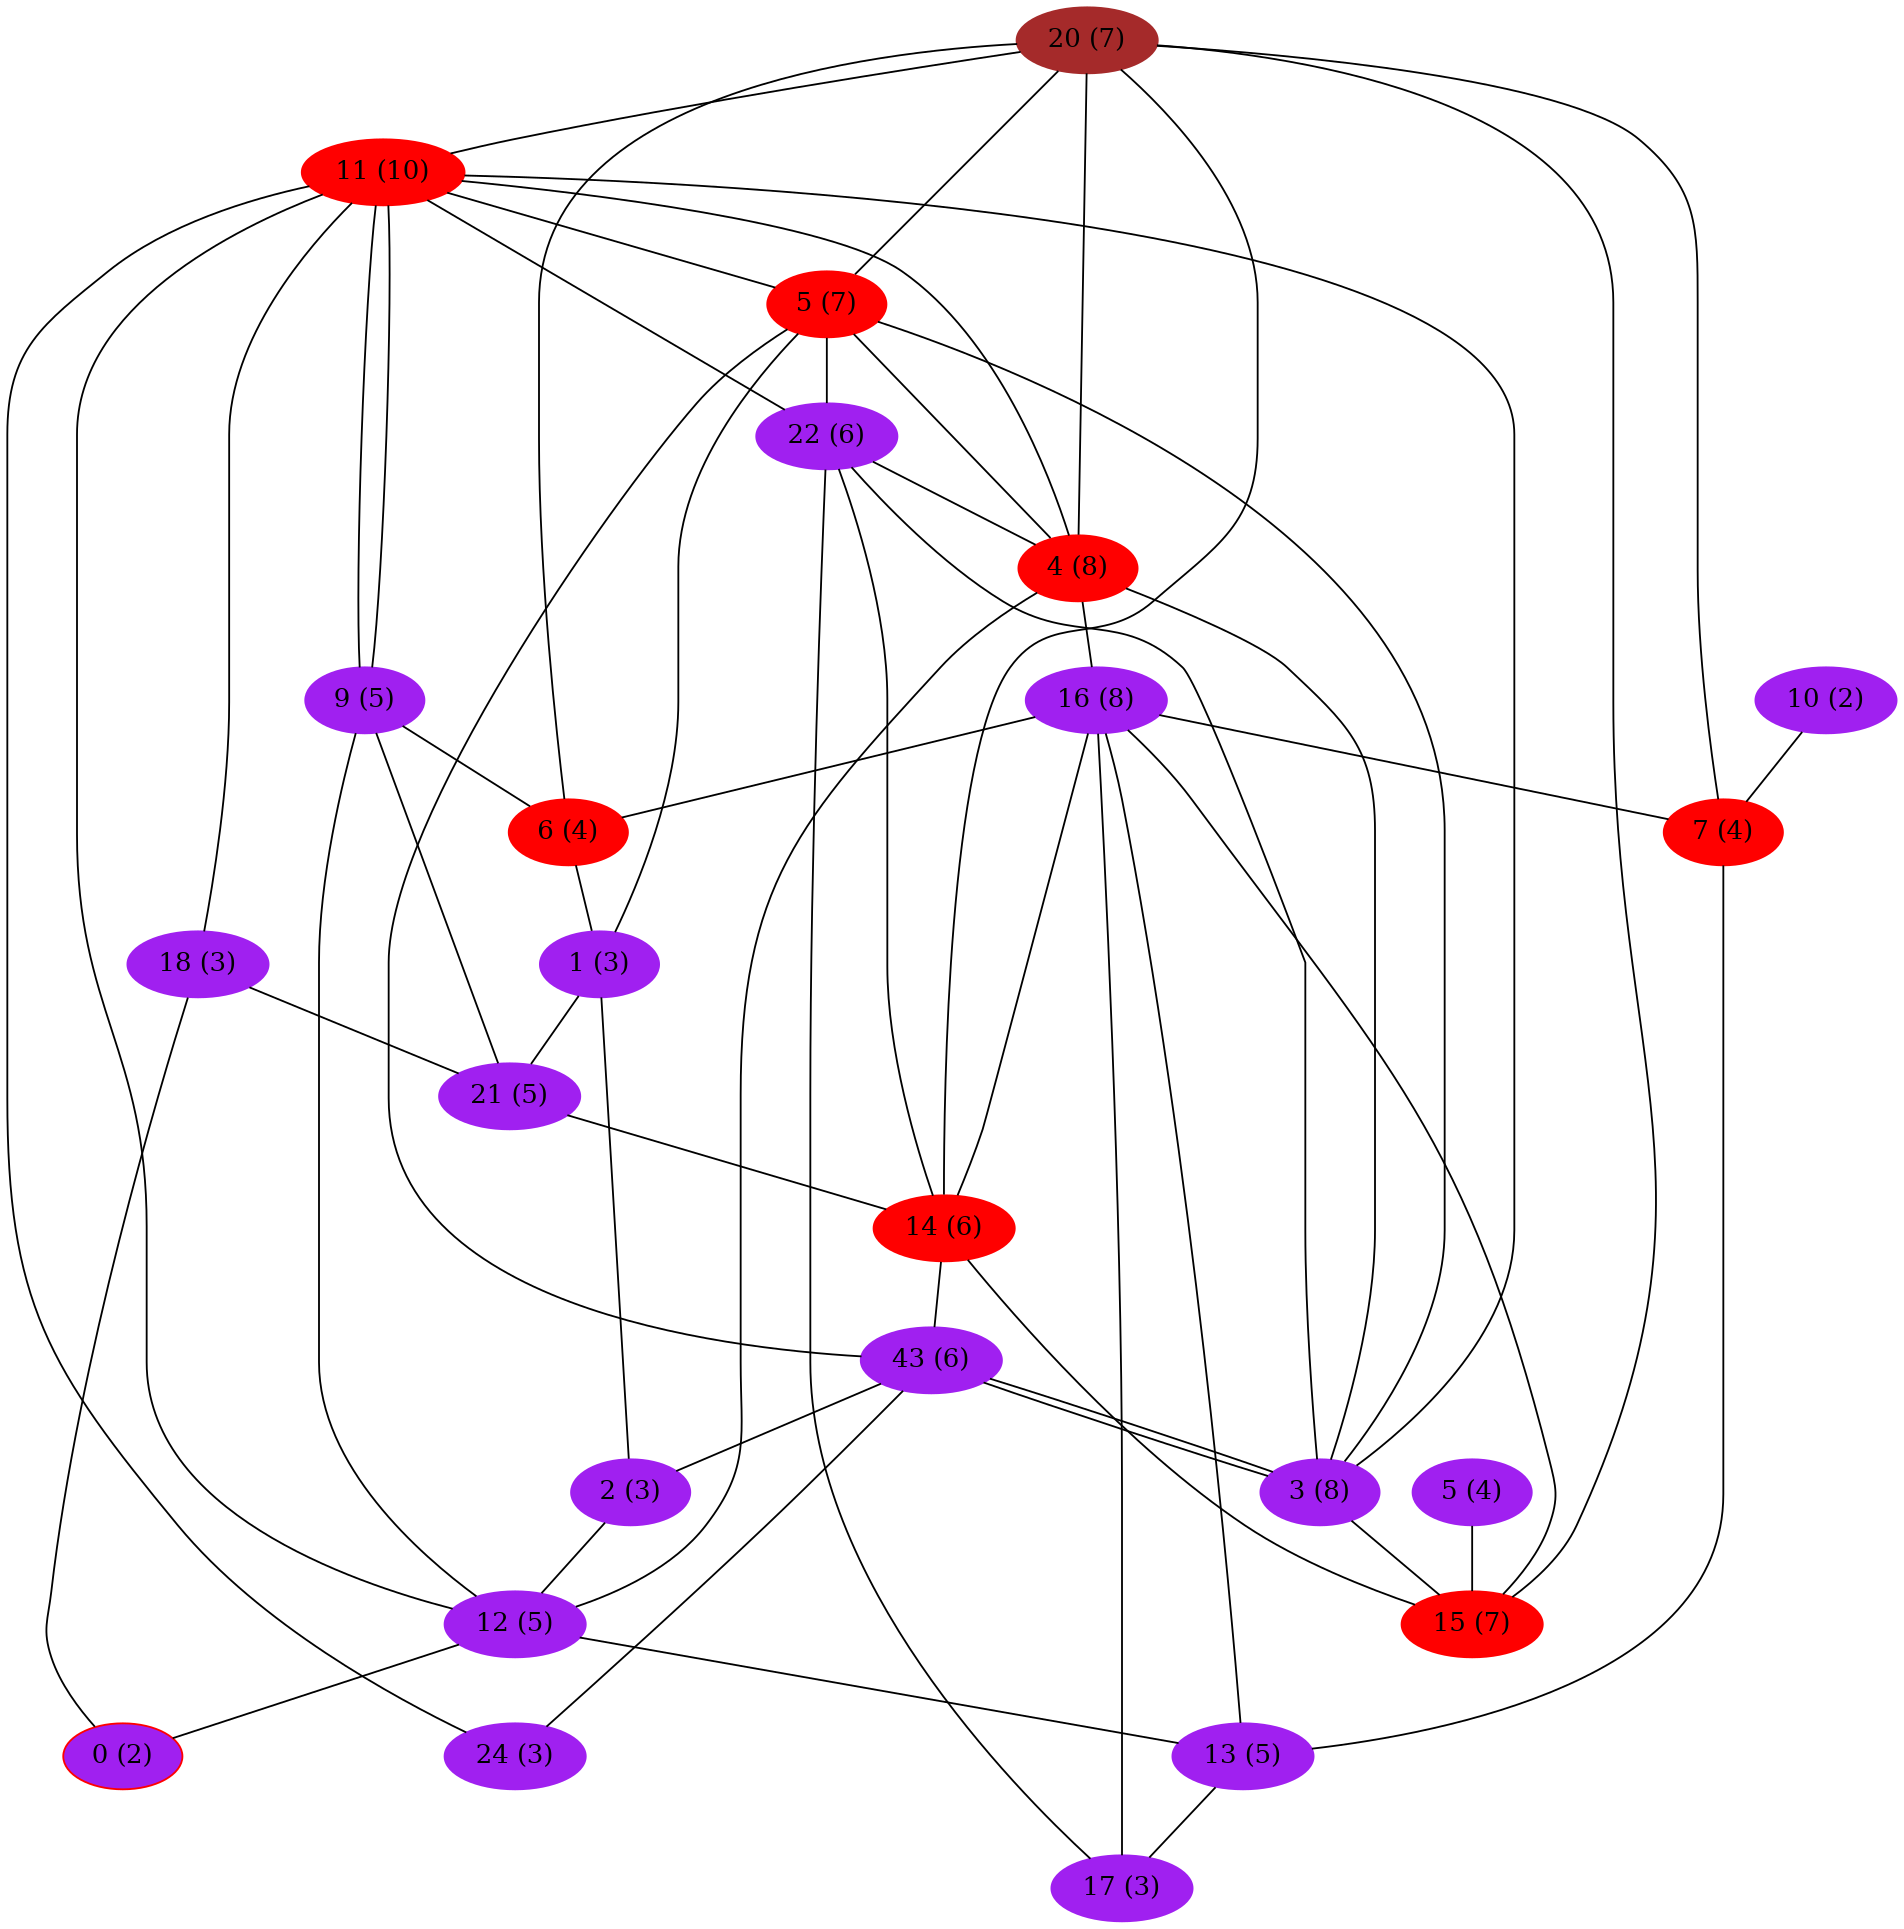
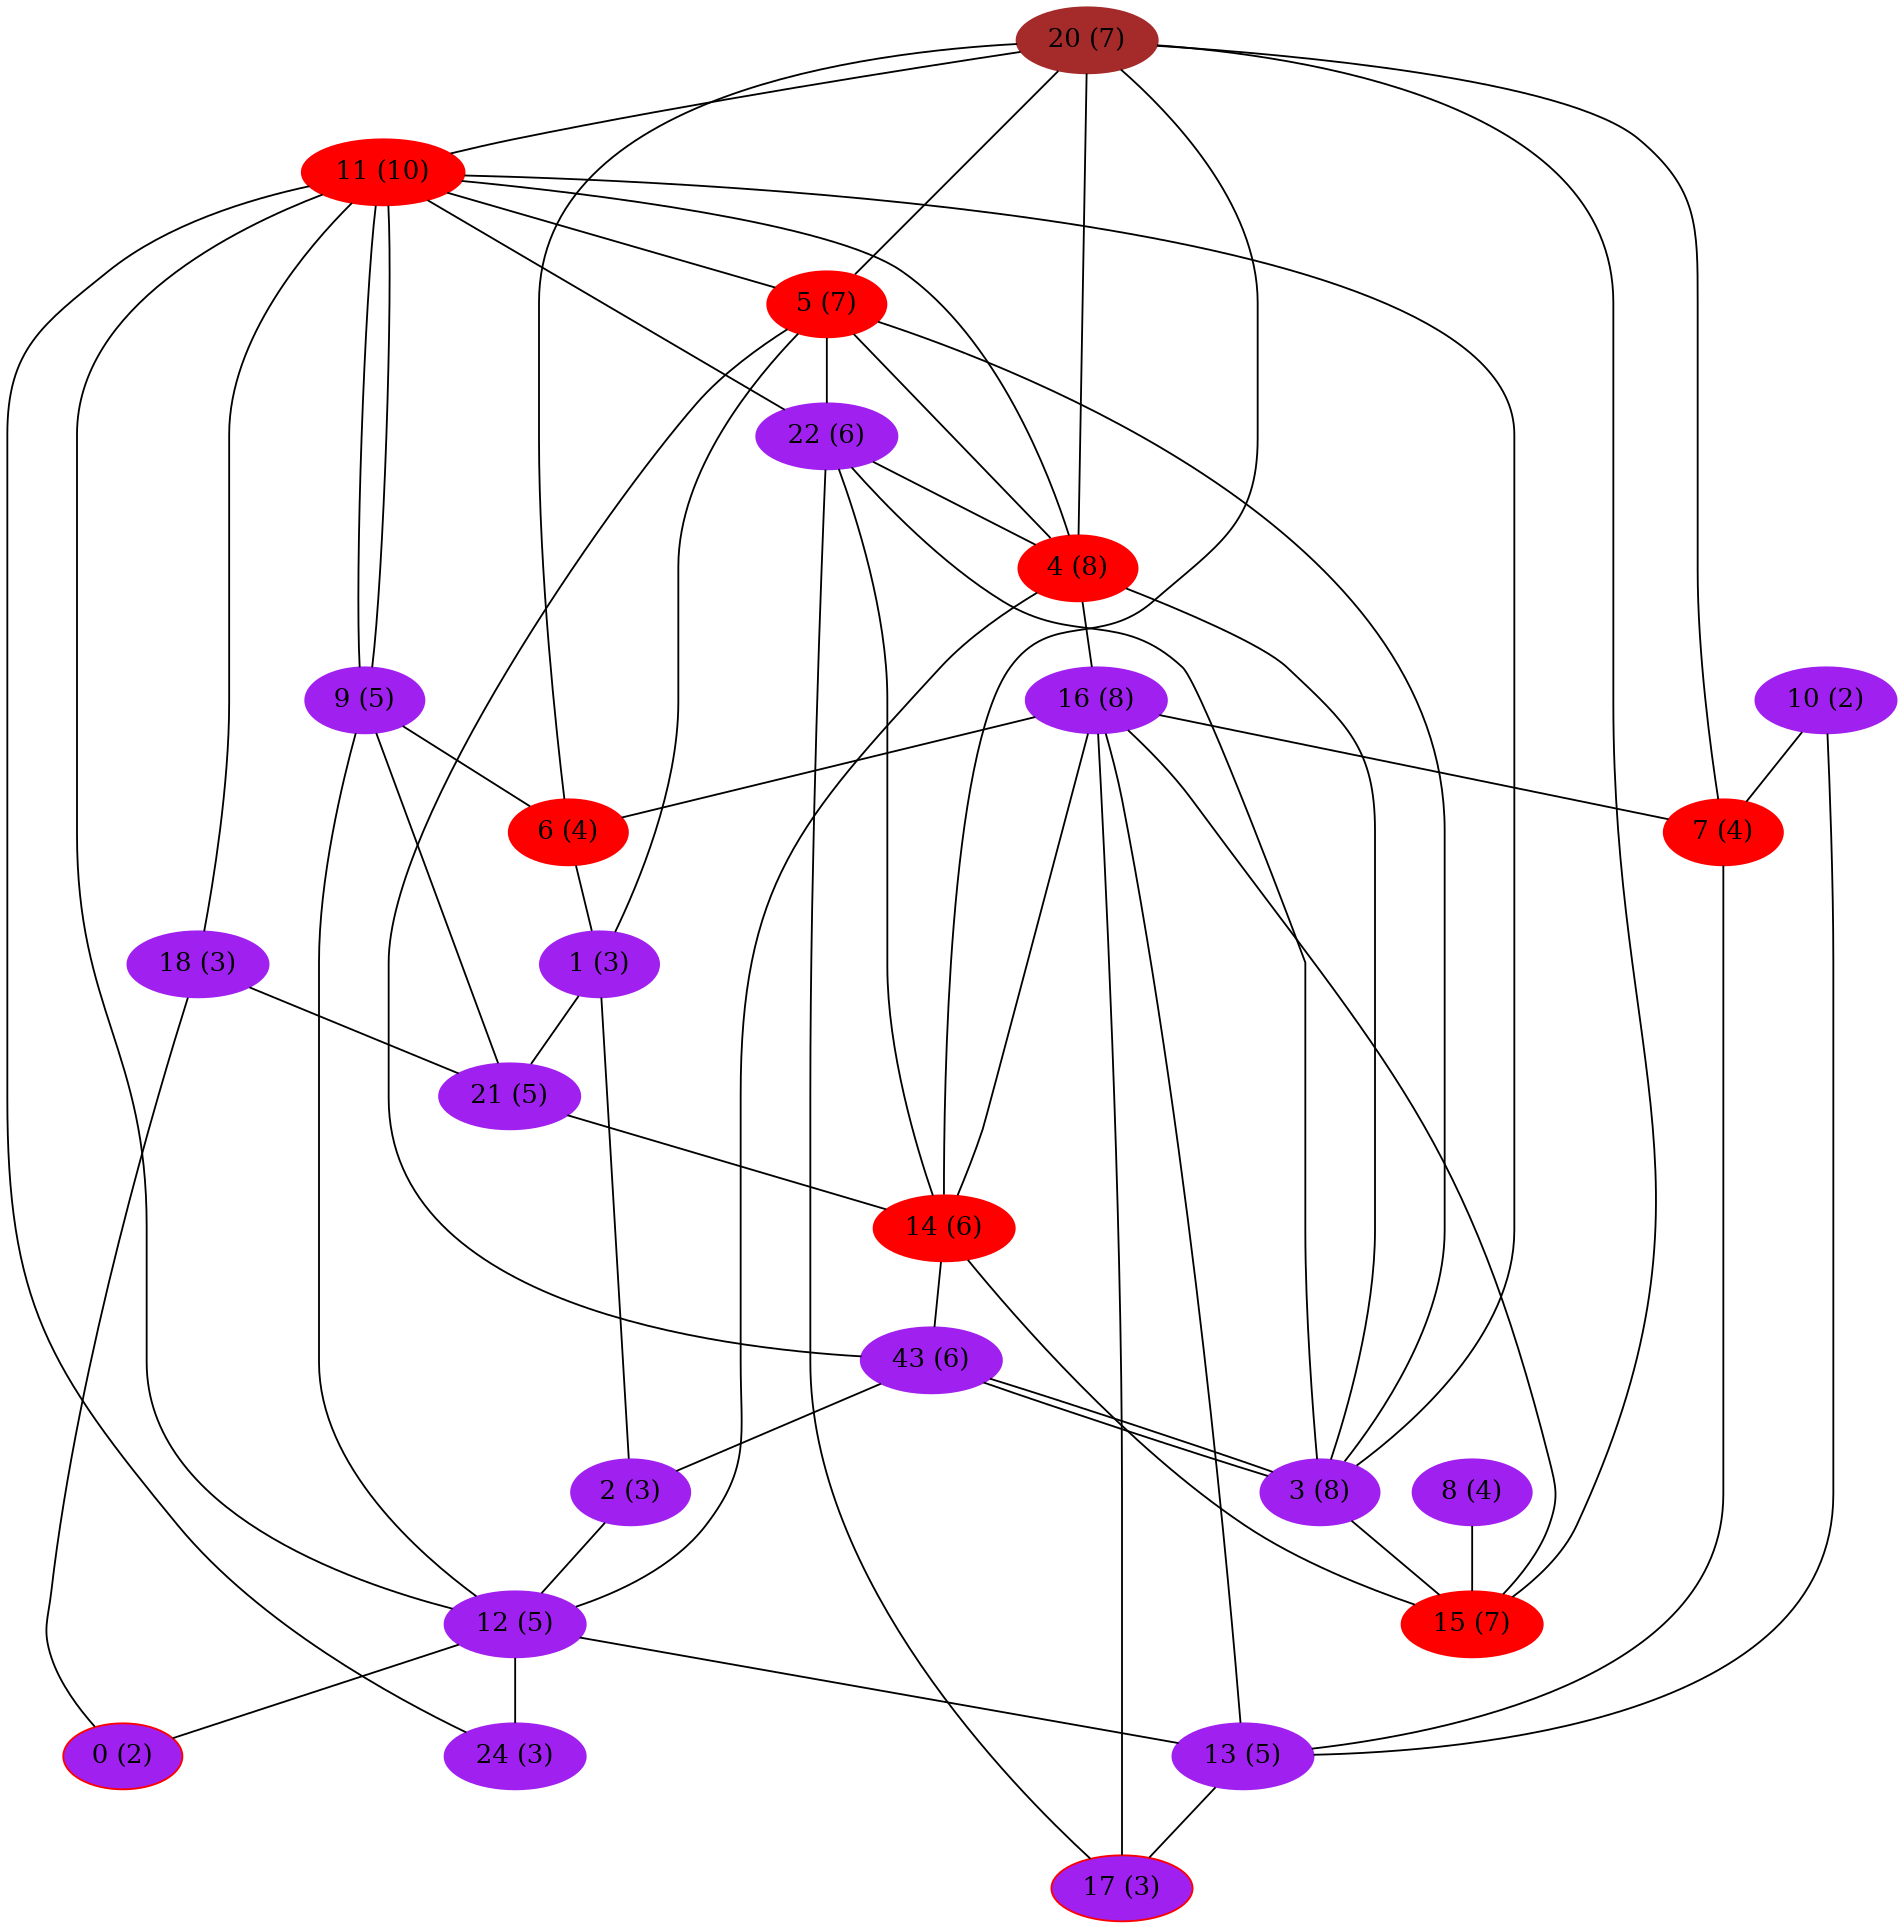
none -> (1833, 1432)
(1472, 1492) -> (1472, 1492)
(728, 1562) -> (515, 1691)
(1122, 1888) -> (1122, 1888)
